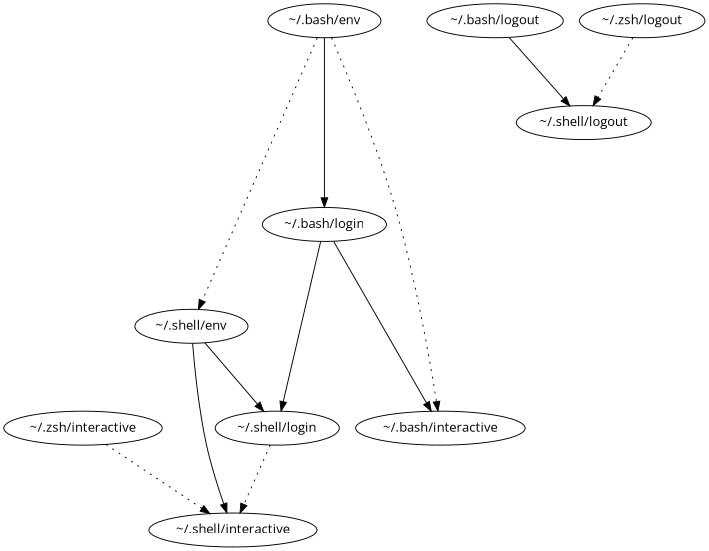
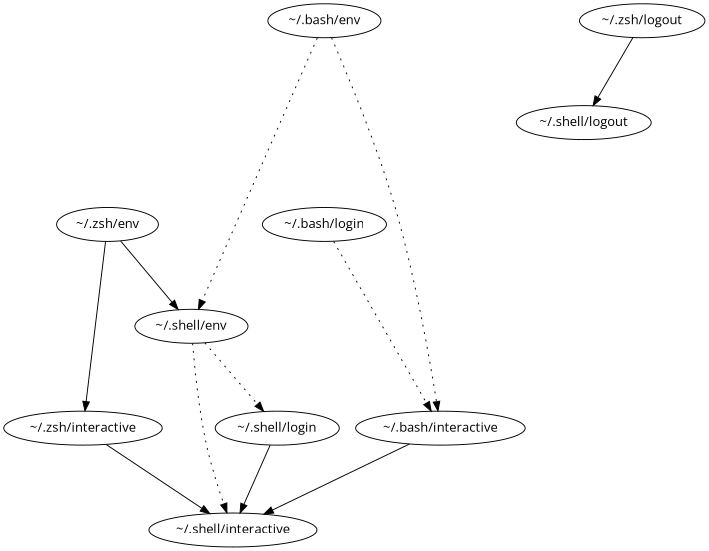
(495, 21) -> none
(615, 68) -> (615, 68)
(324, 118) -> none
none -> (108, 224)
(302, 322) -> none
(380, 322) -> (380, 322)
(231, 373) -> (231, 373)
(203, 425) -> (203, 425)
(257, 475) -> (257, 475)
(154, 476) -> (154, 476)
none -> (341, 477)
